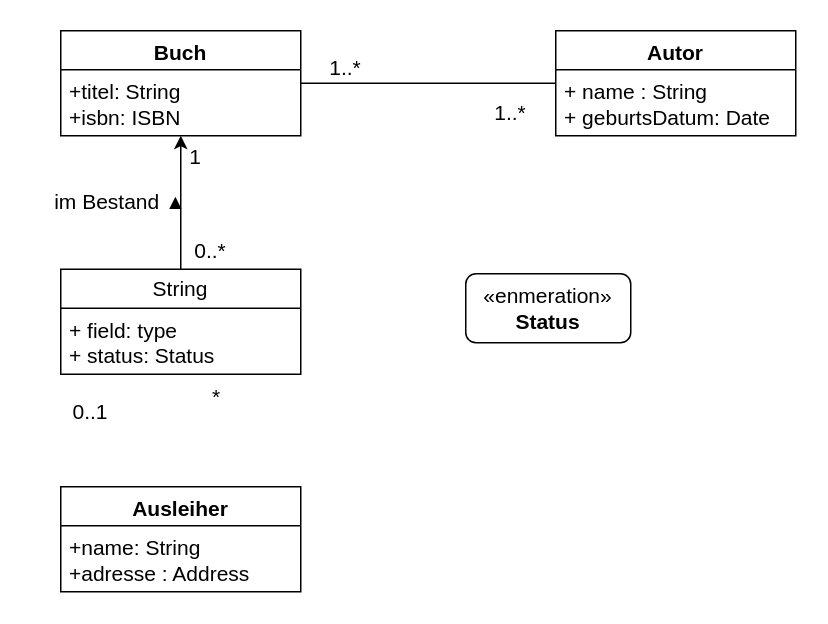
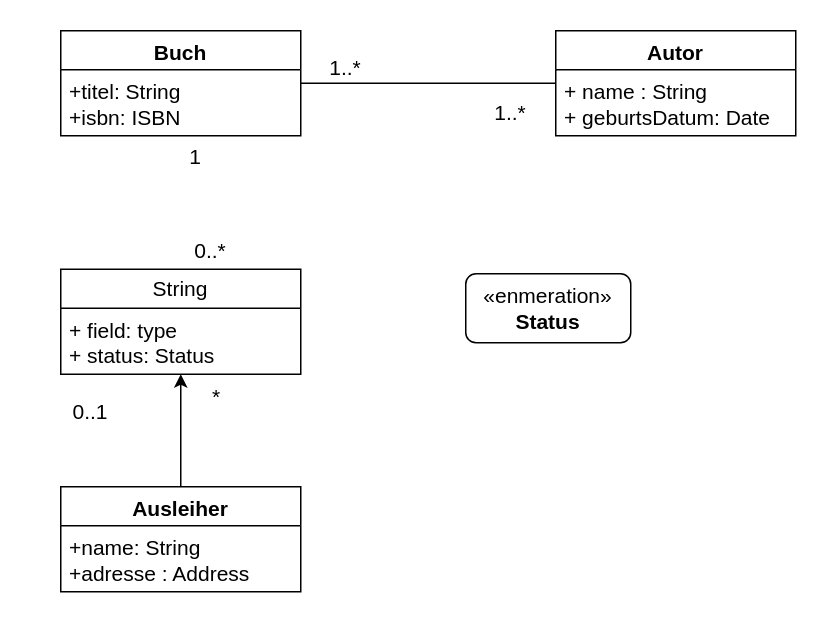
(121, 202) -> none
(181, 207) -> none
none -> (181, 435)
